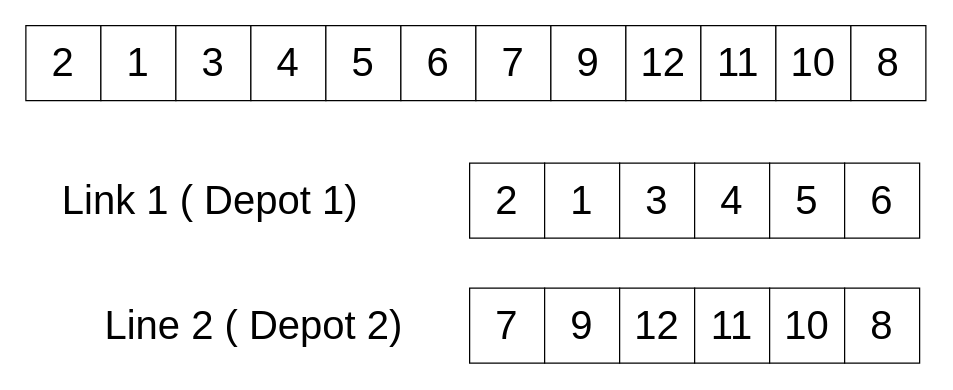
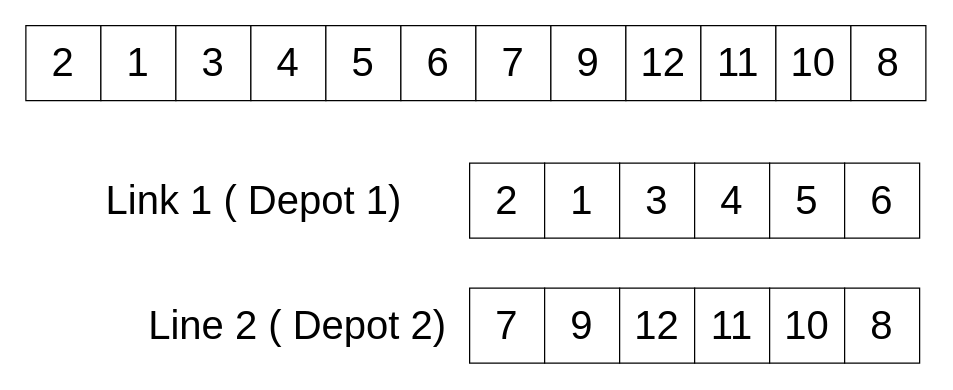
(210, 201) -> (254, 201)
(254, 326) -> (298, 326)
